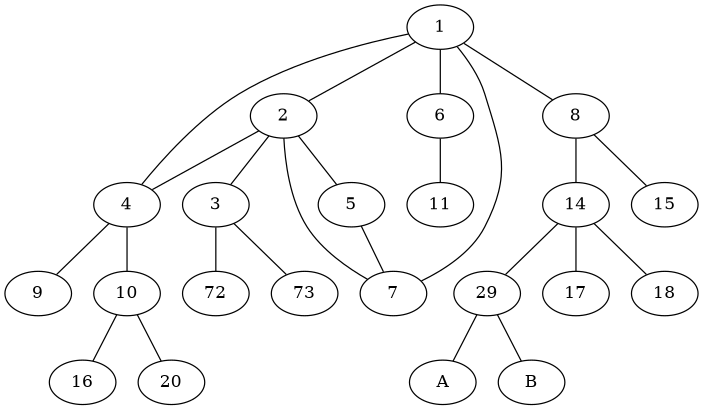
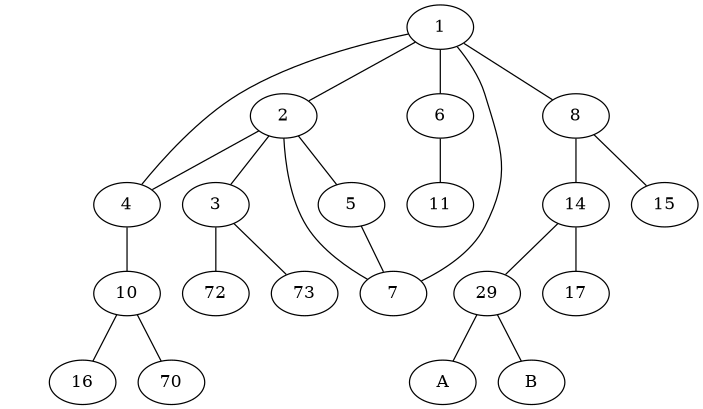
(38, 294) -> none
(665, 294) -> none
(171, 382) -> (171, 382)
